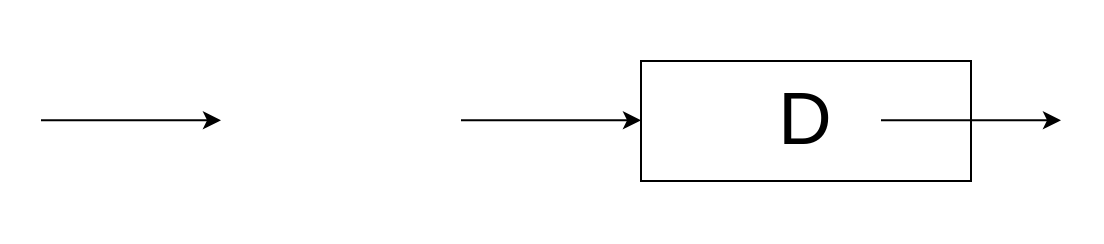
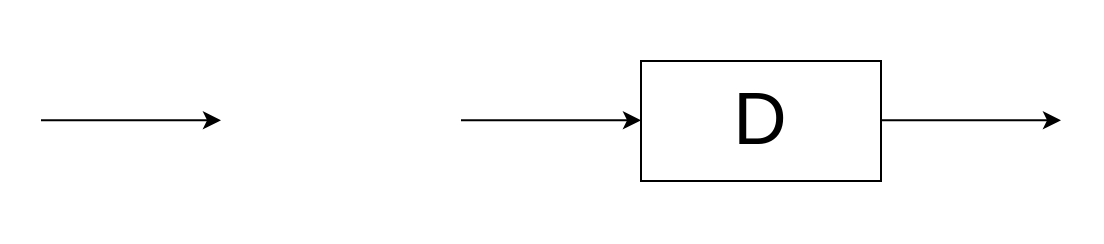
(806, 121) -> (761, 121)
